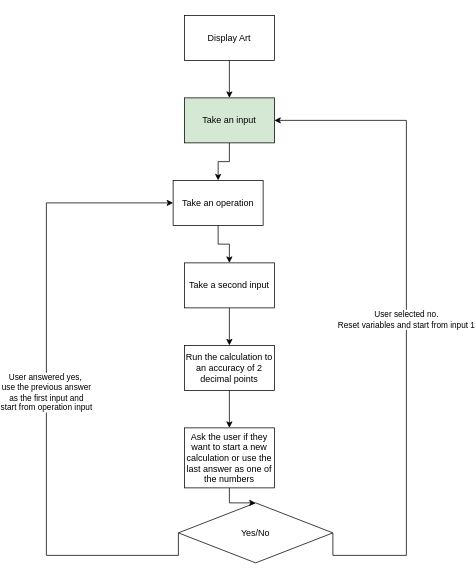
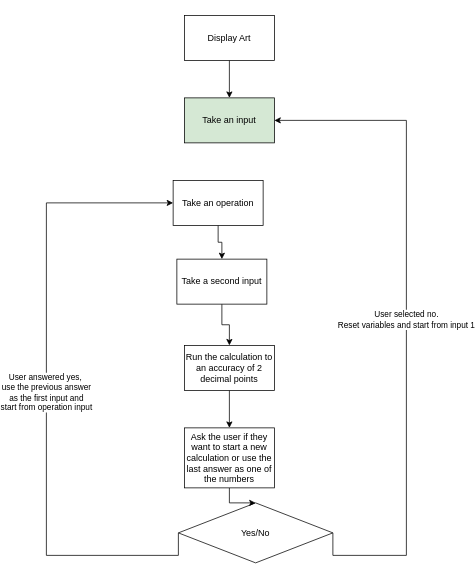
(229, 159) -> none
(229, 285) -> (222, 282)
